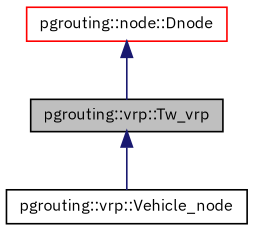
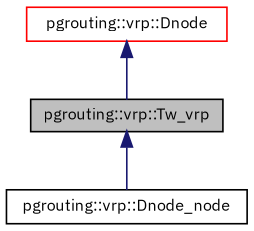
(127, 24) -> (127, 24)
(127, 207) -> (127, 207)
